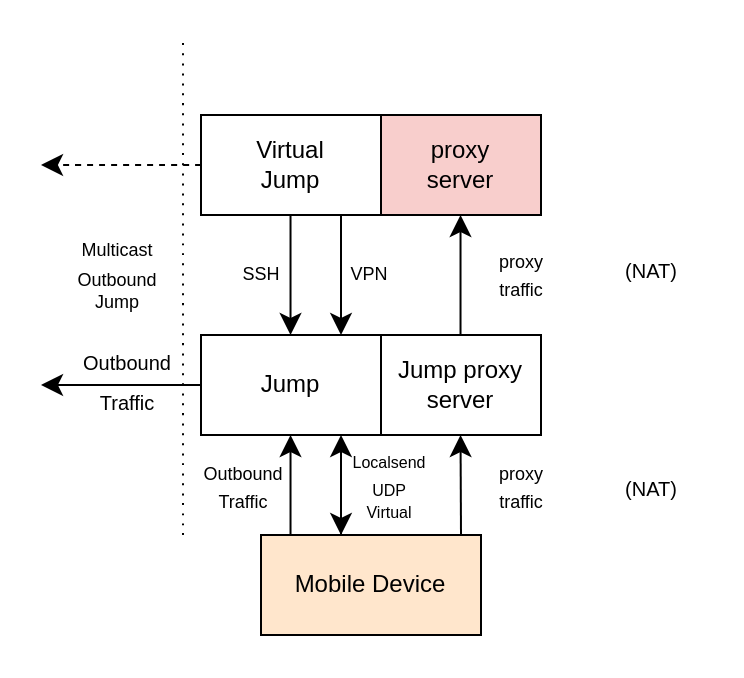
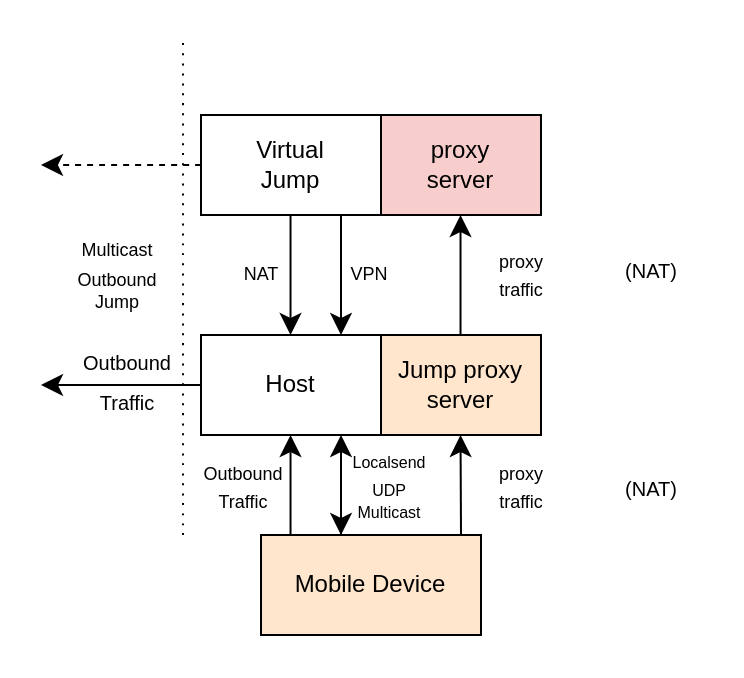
(262, 269) -> (262, 269)
(291, 385) -> (291, 385)
(461, 385) -> (461, 385)
(390, 479) -> (390, 479)
